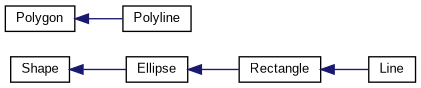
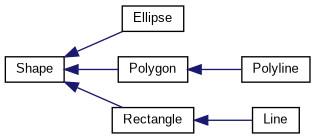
none -> (98, 69)
(220, 69) -> (100, 98)
